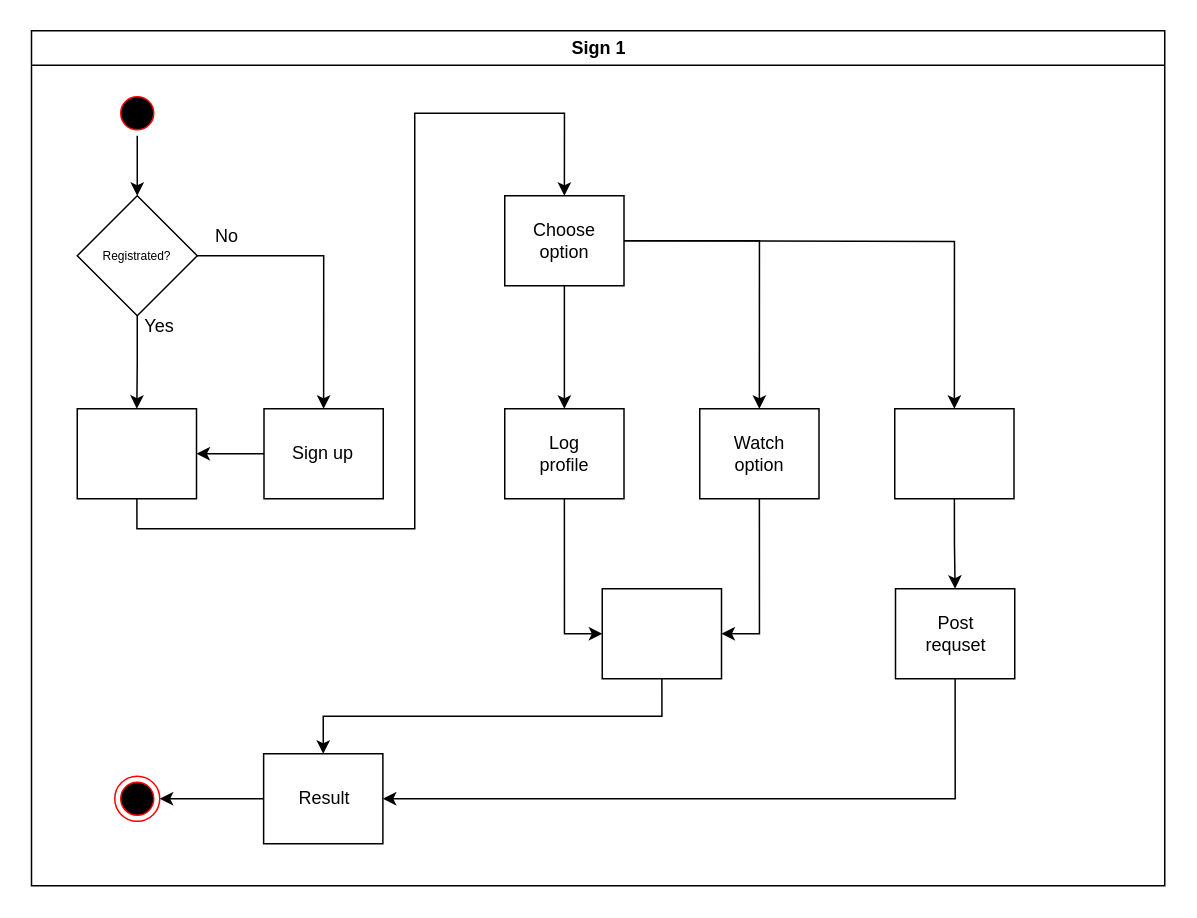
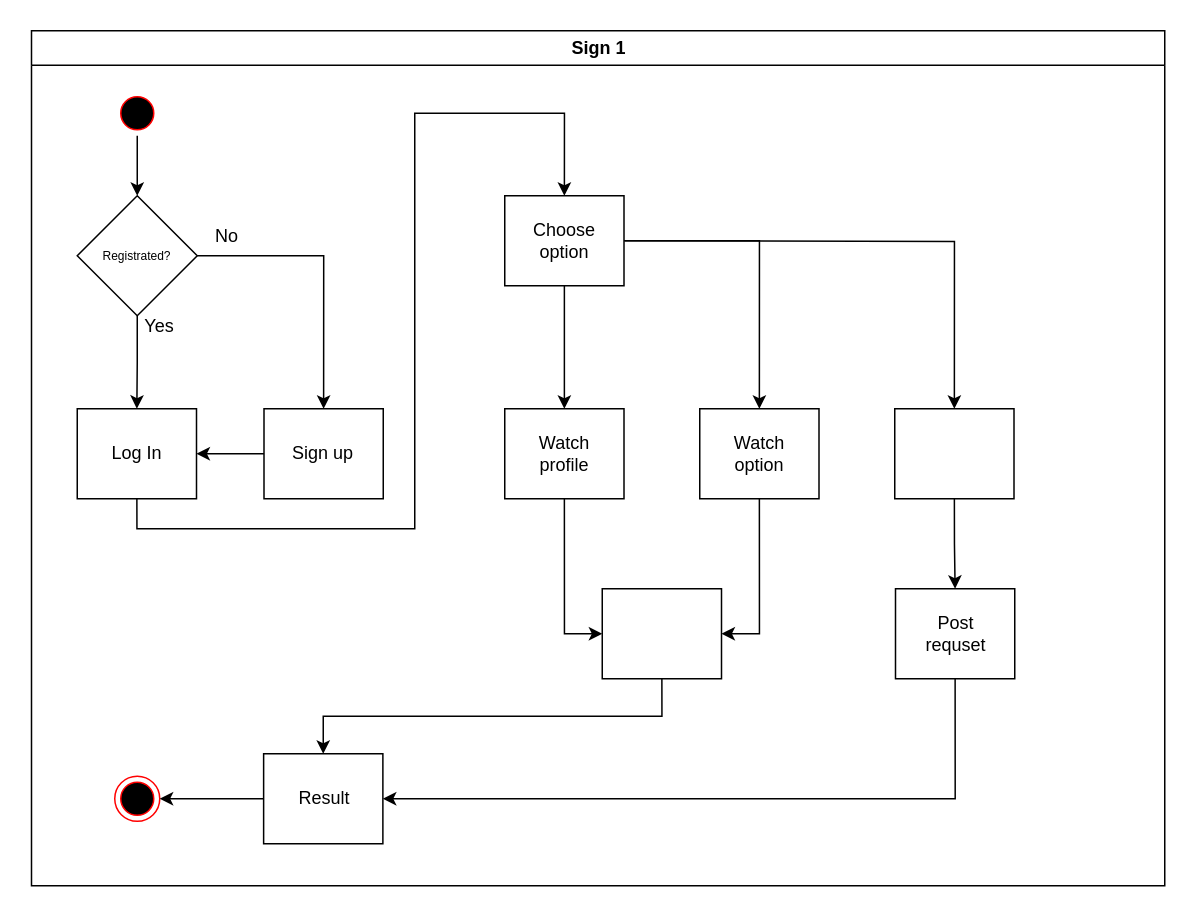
none -> (137, 454)
(565, 454) -> (565, 454)
